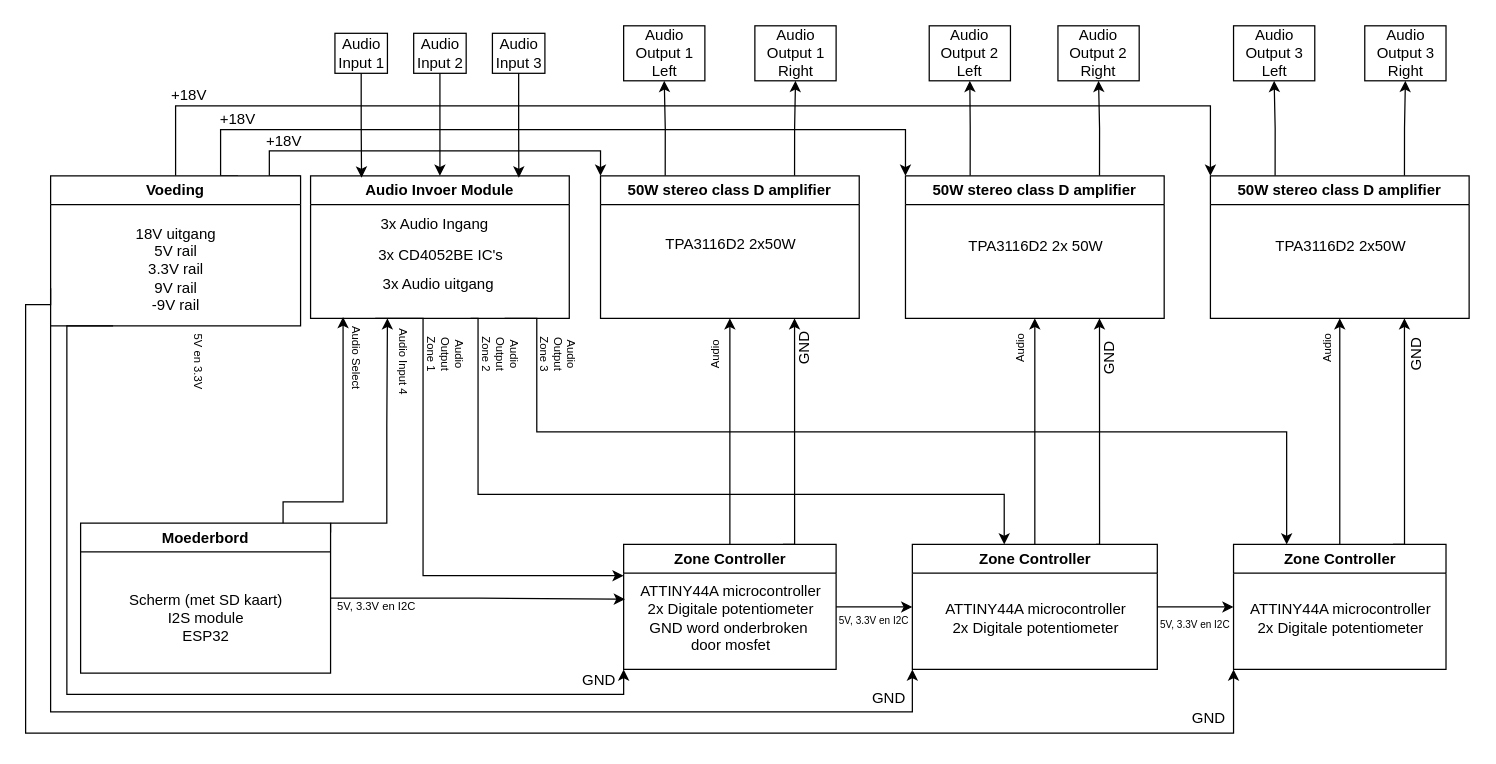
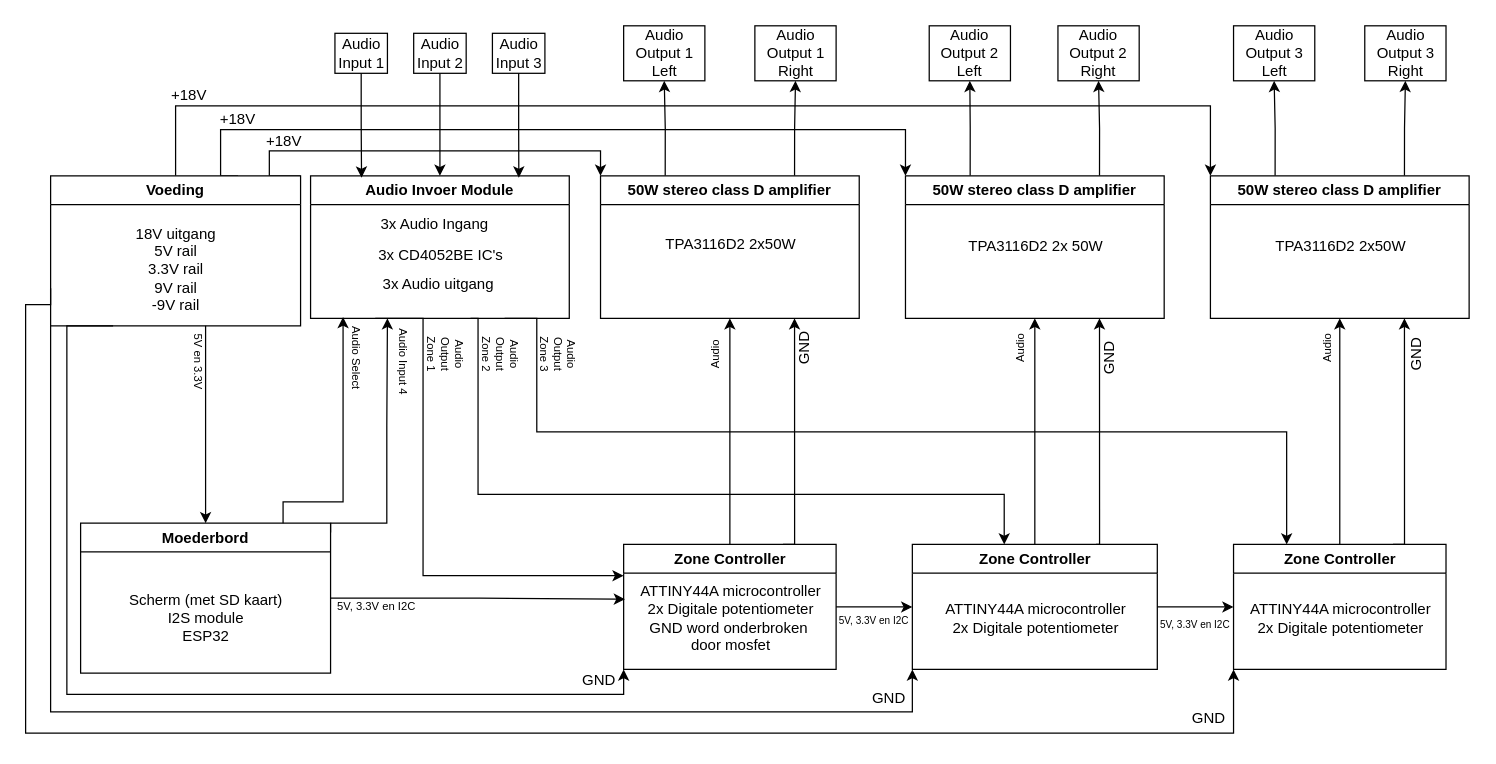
none -> (206, 421)
